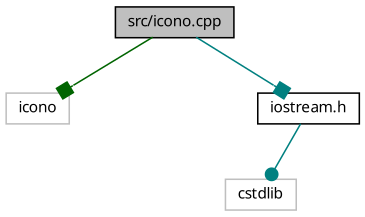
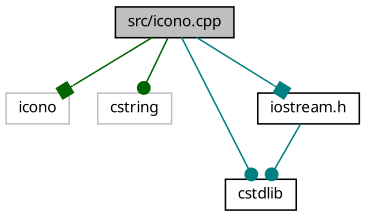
none -> (215, 103)
none -> (135, 108)
(261, 195) -> (261, 195)
